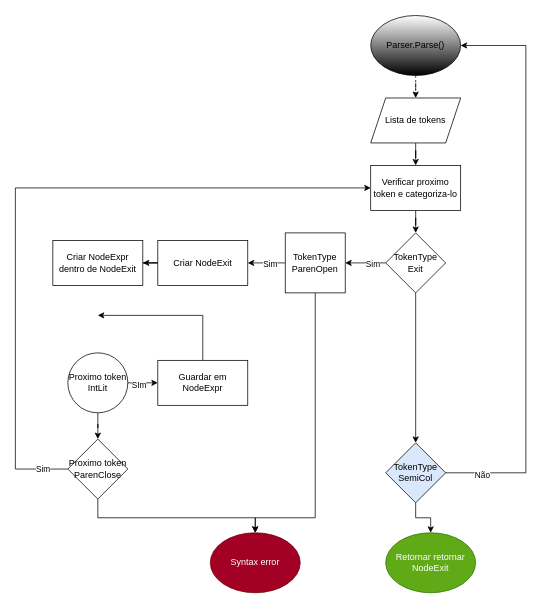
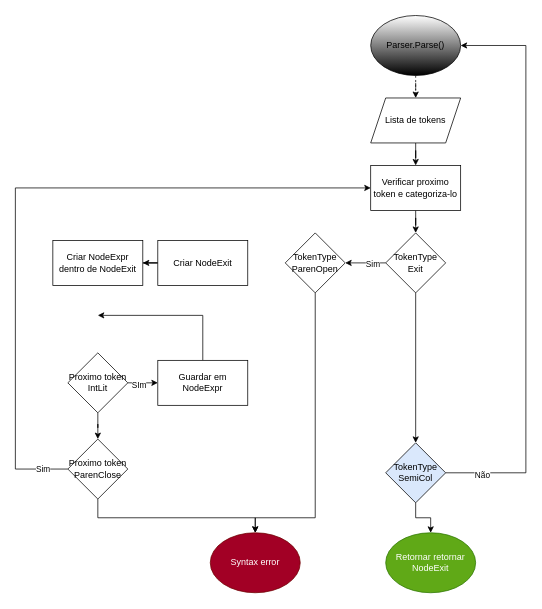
(269, 263) -> none
(315, 263) -> (315, 263)
(98, 383) -> (98, 383)
